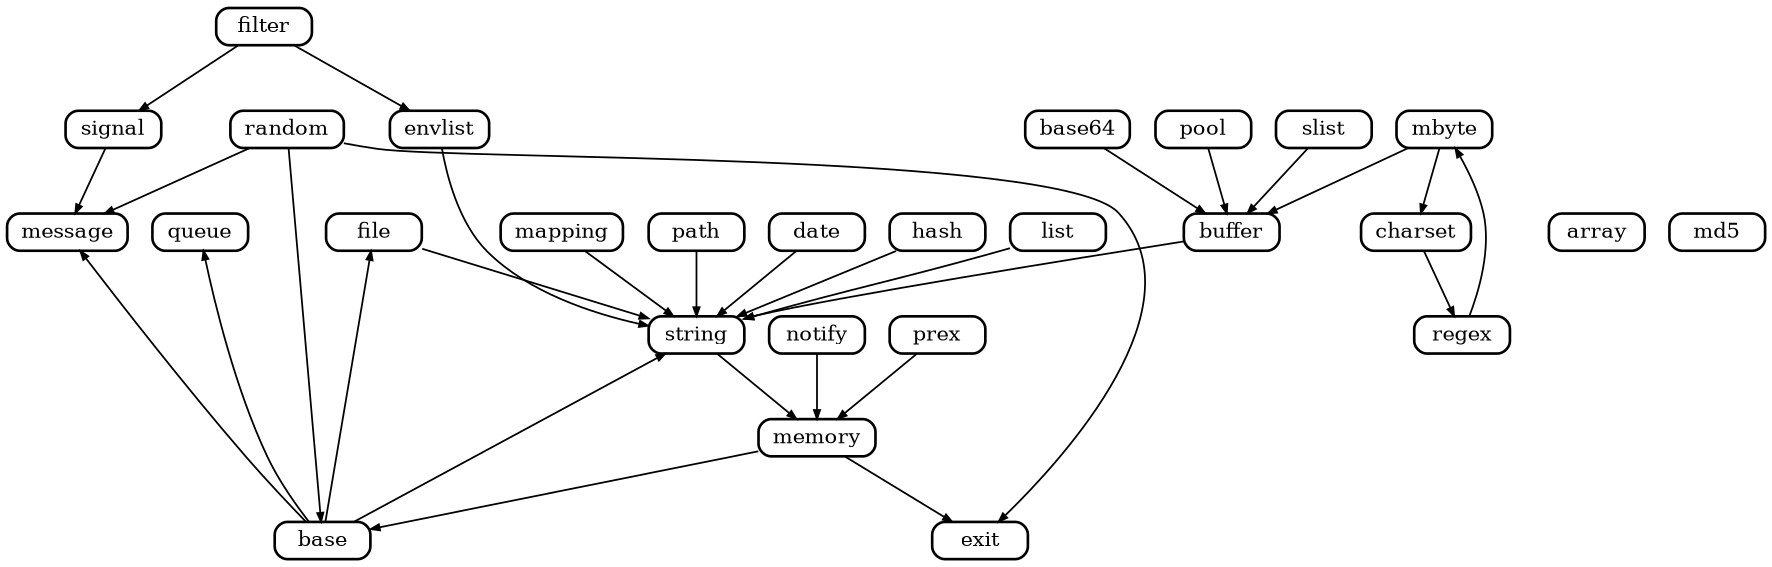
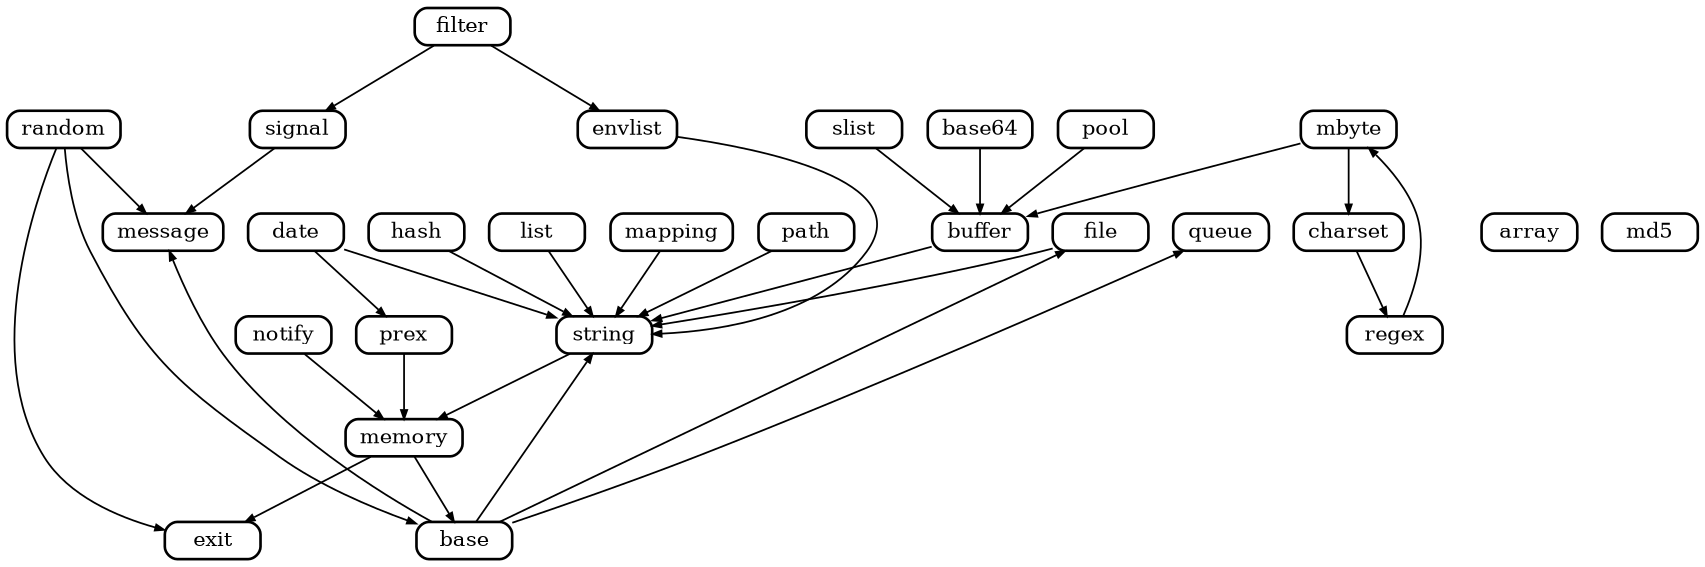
none -> (347, 281)
